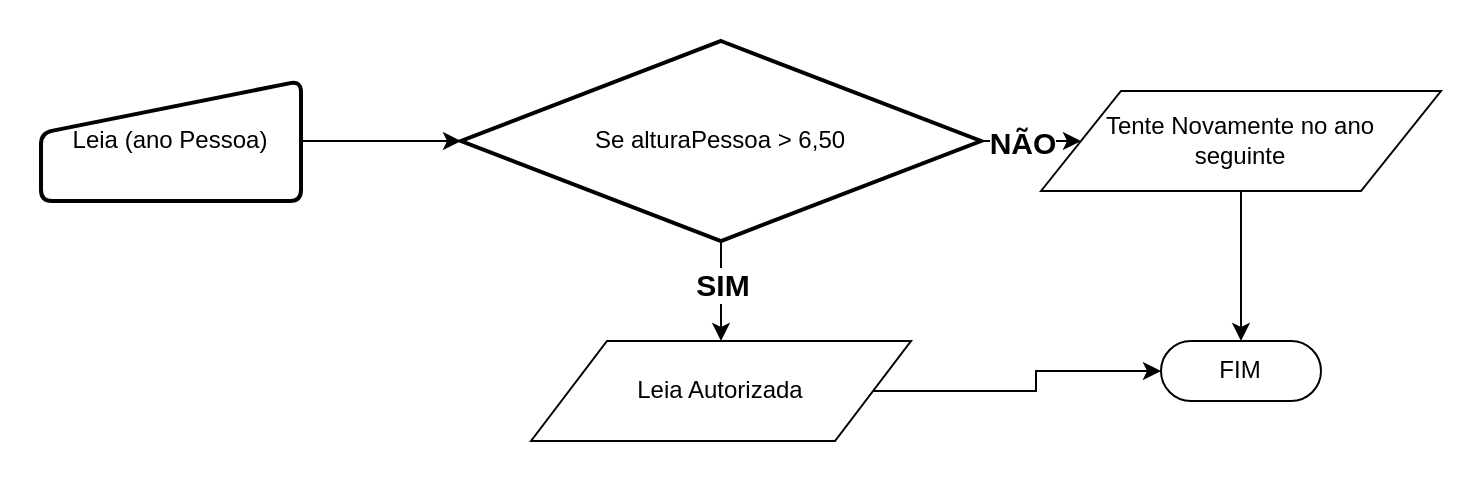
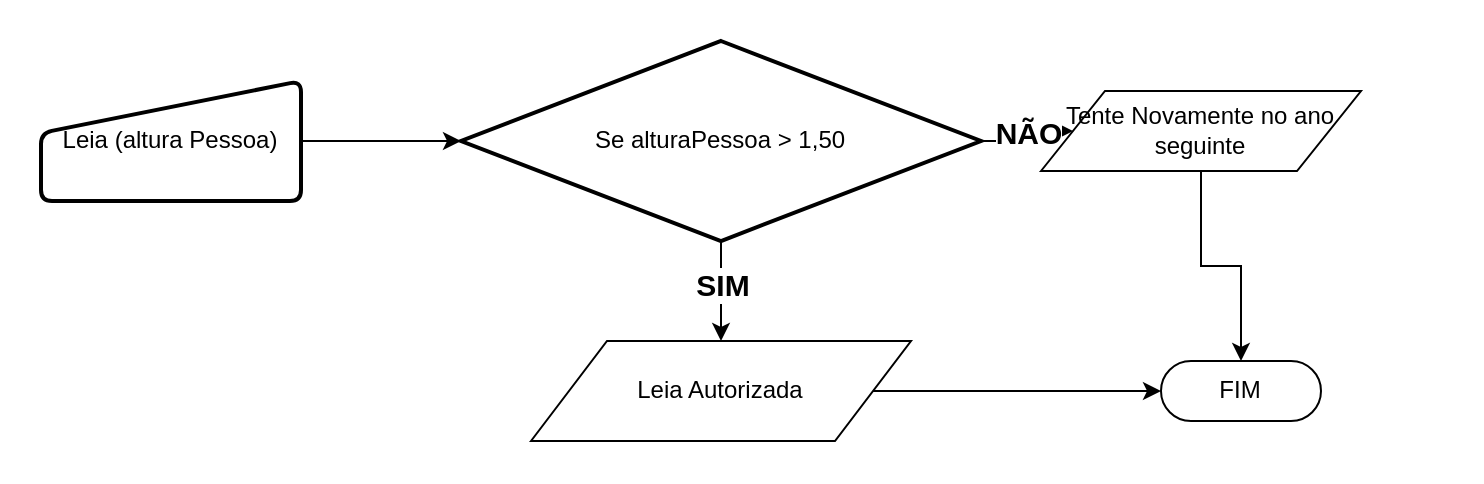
(171, 141) -> (171, 141)
(721, 141) -> (721, 141)
(1241, 141) -> (1201, 131)
(1241, 371) -> (1241, 391)
